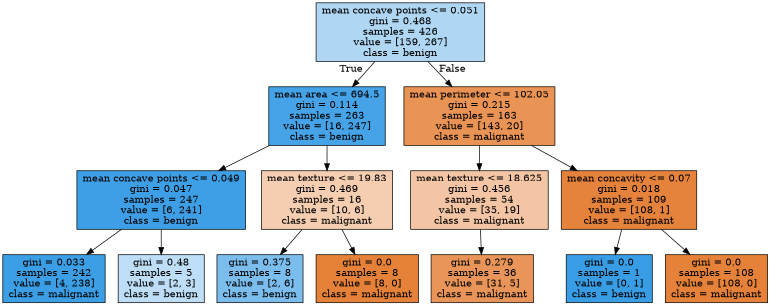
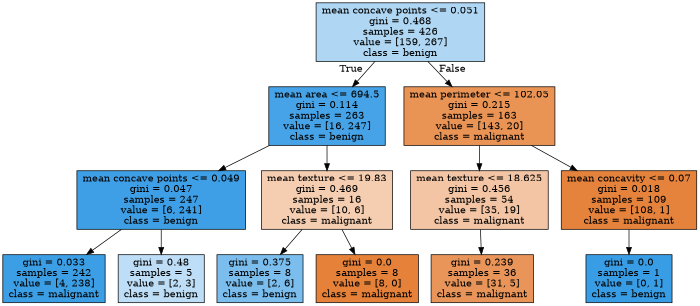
(482, 279) -> (482, 279)
(716, 279) -> none
